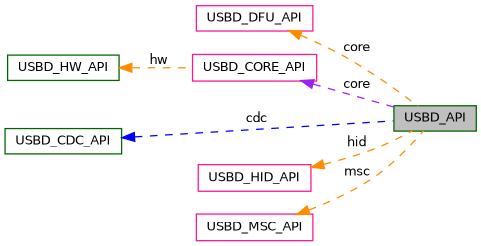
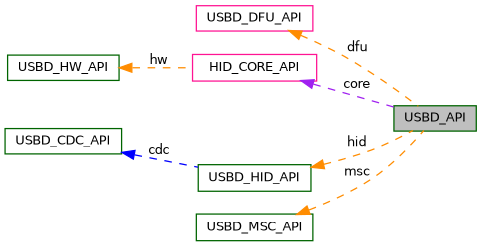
(355, 48) -> (355, 48)
(255, 68) -> (255, 68)
(264, 129) -> (166, 161)
(255, 178) -> (255, 178)
(255, 227) -> (255, 227)
